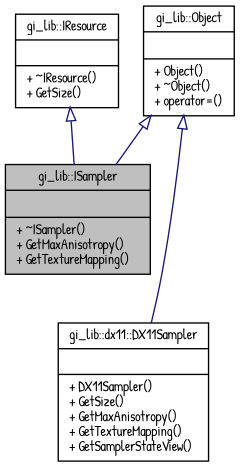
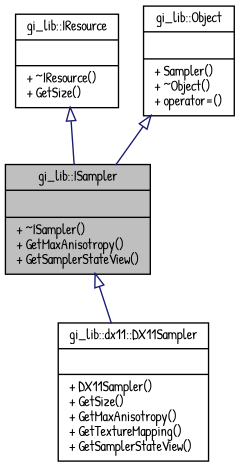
(179, 72) -> (184, 72)
(170, 227) -> (105, 305)
(73, 260) -> (78, 260)
